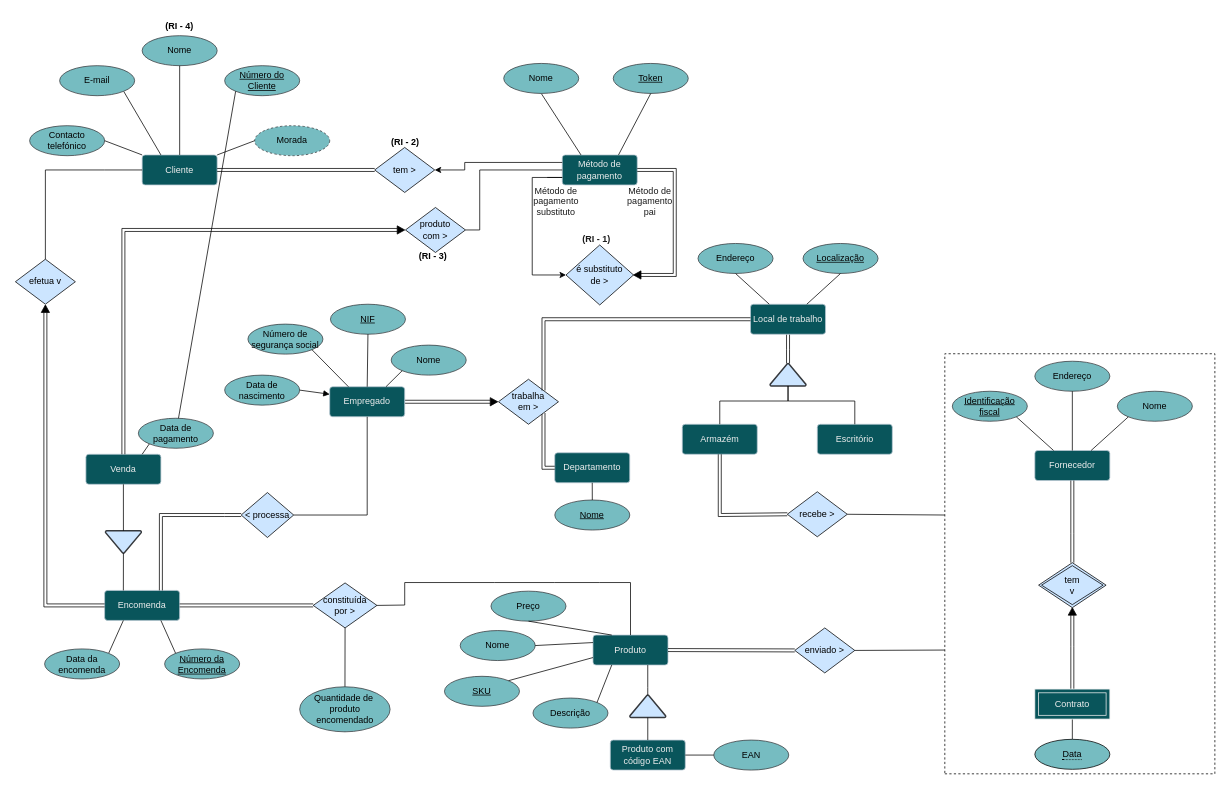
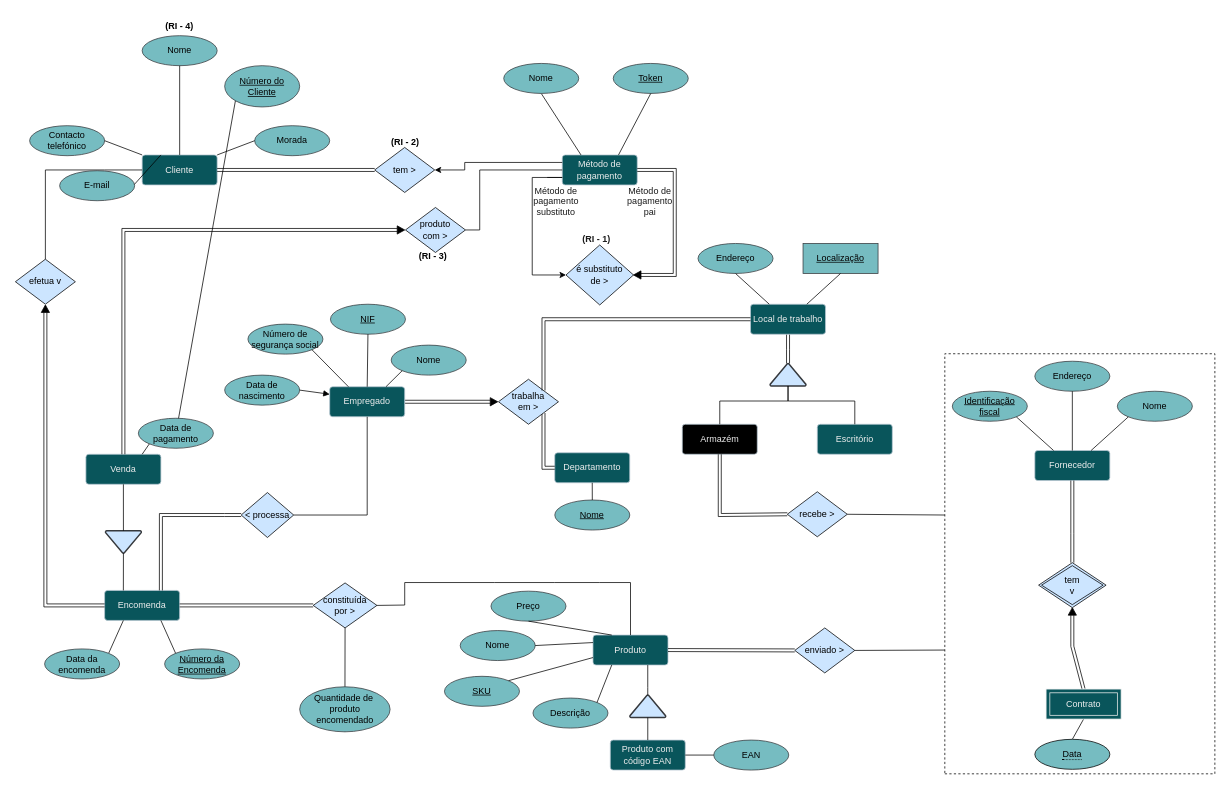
(97, 81) -> (97, 186)
(262, 81) -> (262, 86)
(292, 141) -> (292, 141)
(840, 258) -> (840, 258)
(720, 439) -> (720, 439)
(1072, 704) -> (1083, 704)
